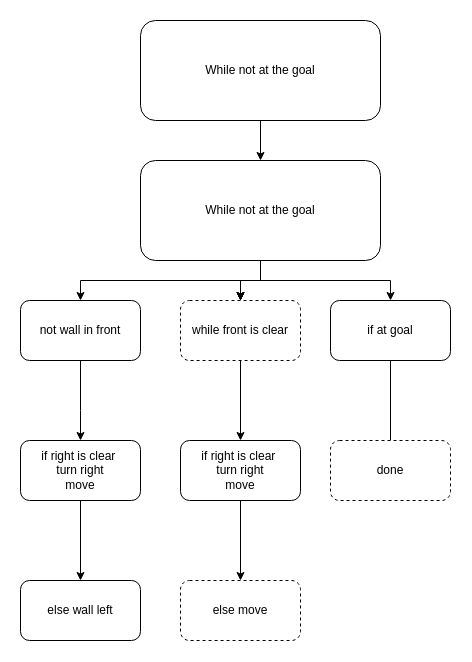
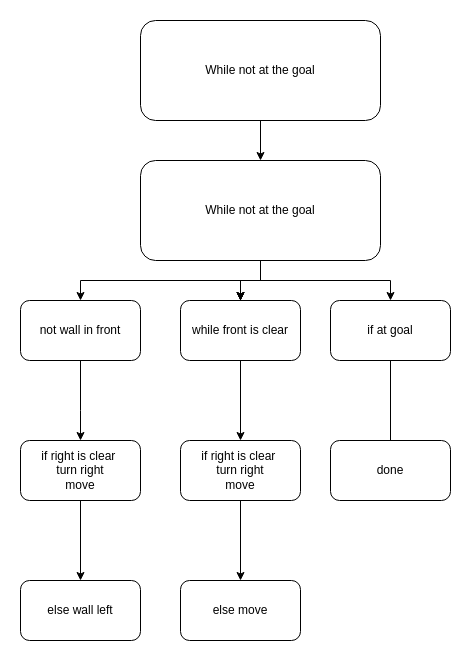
(241, 331) -> (241, 331)
(391, 471) -> (391, 471)
(241, 611) -> (241, 611)
